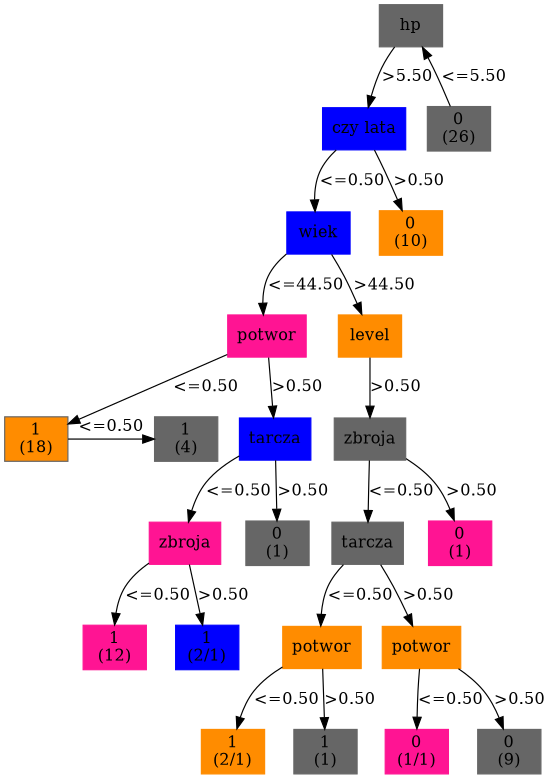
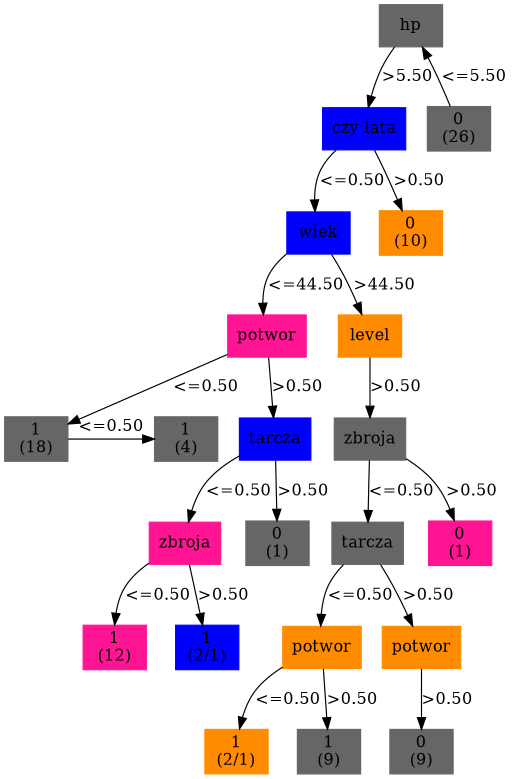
(36, 439) -> (36, 439)
(325, 752) -> (329, 752)
(417, 752) -> none
